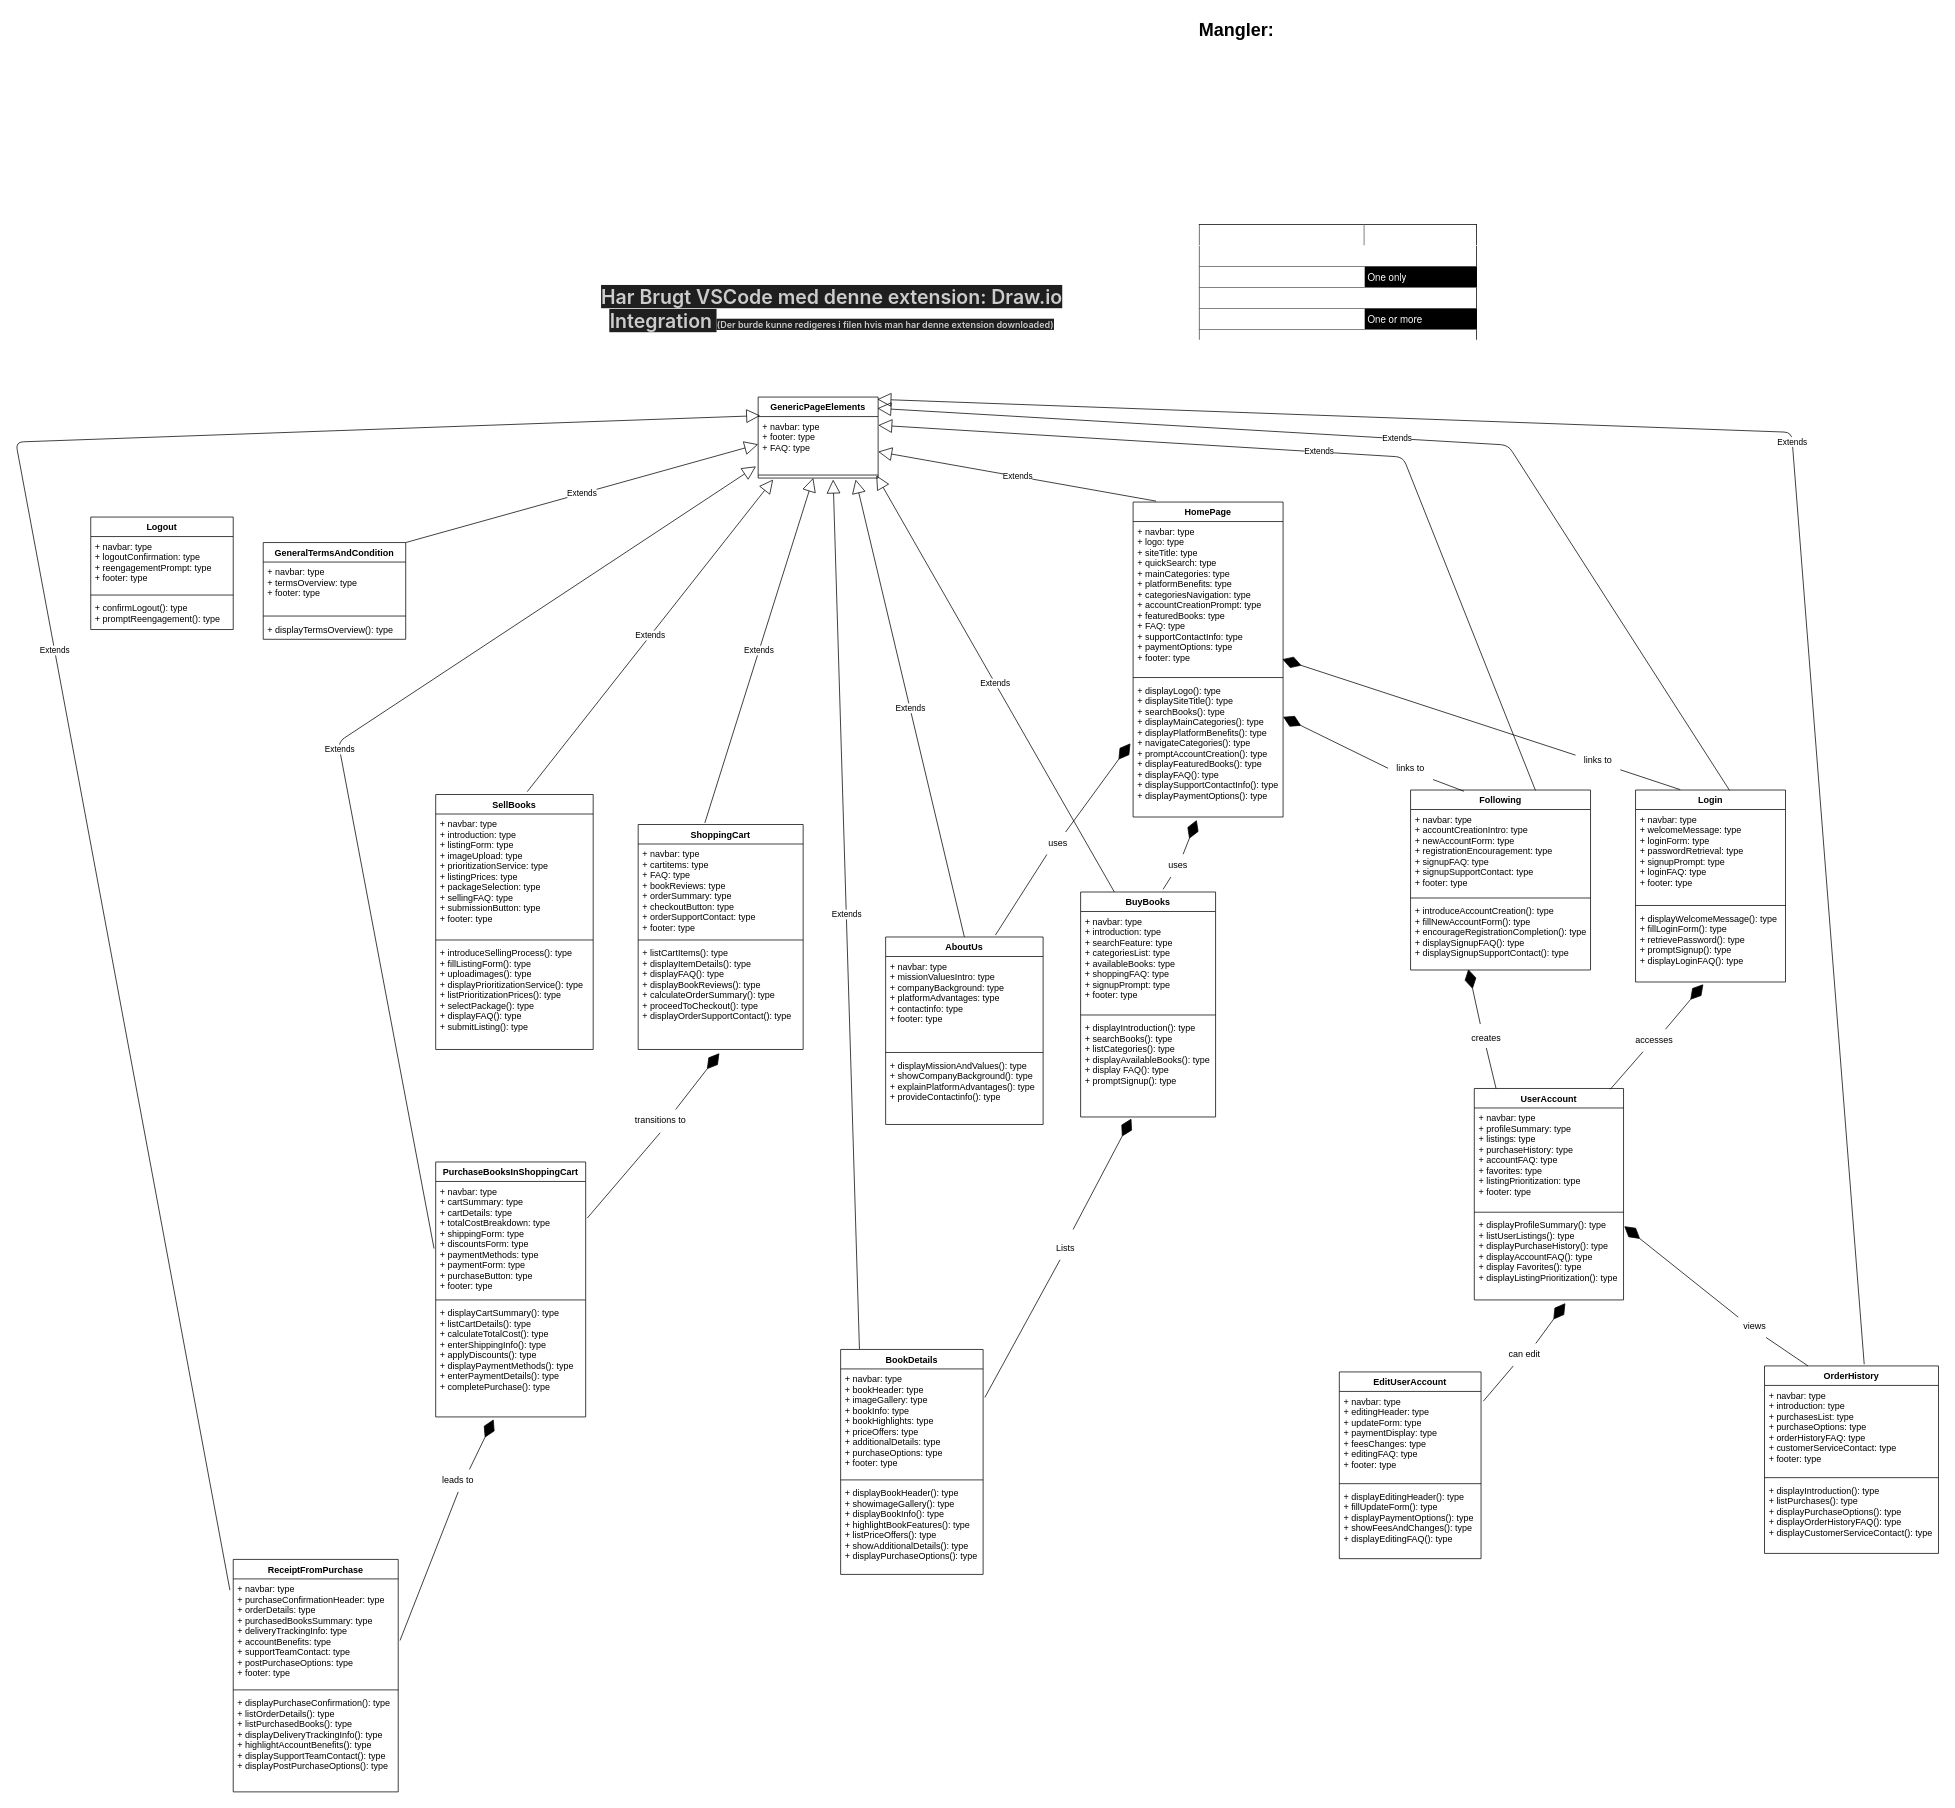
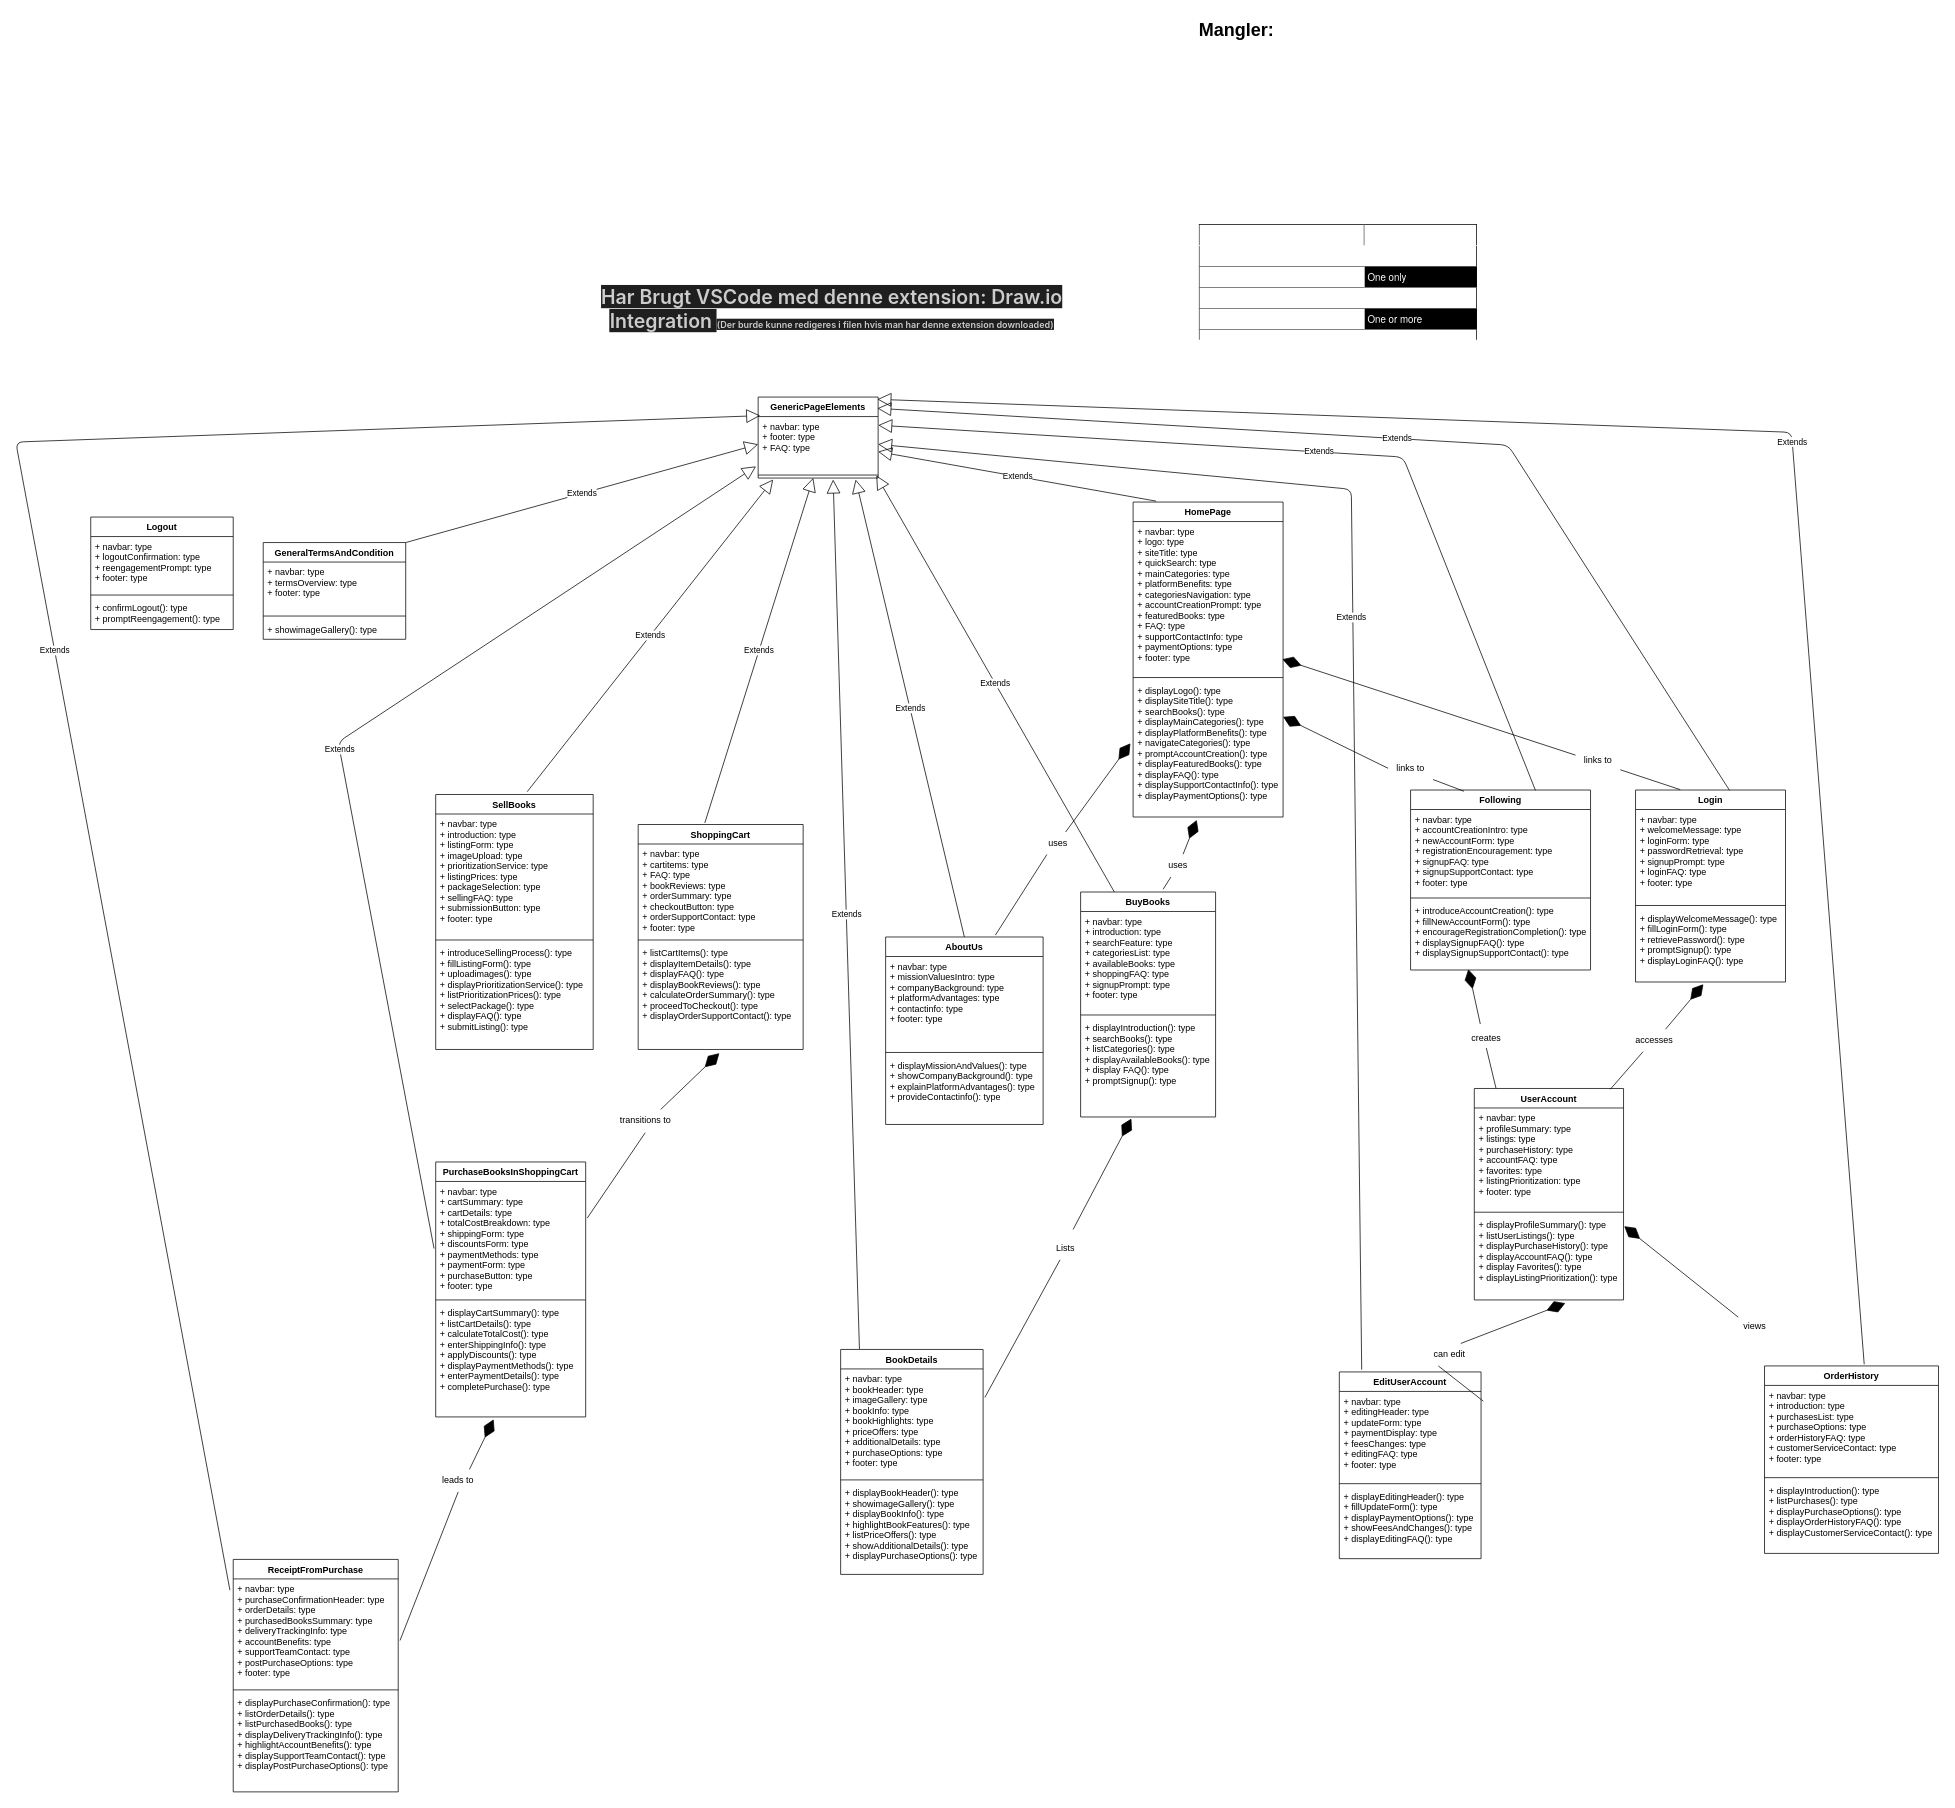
(336, 630) -> (326, 630)
none -> (1354, 702)
(660, 1121) -> (645, 1121)
(1787, 1352) -> none
(1524, 1355) -> (1449, 1355)
